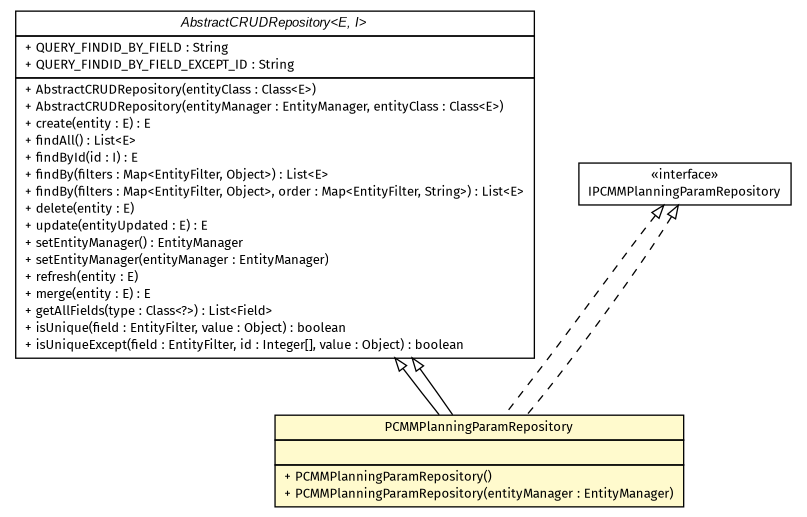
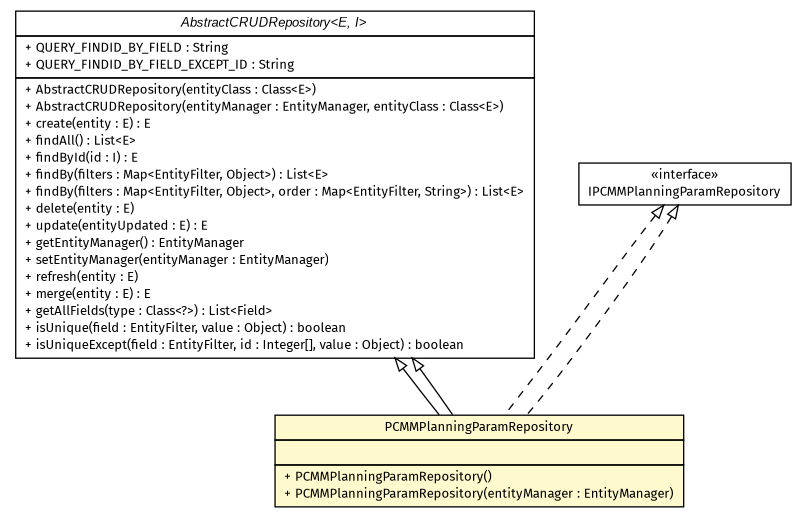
(134, 243) -> (135, 243)
